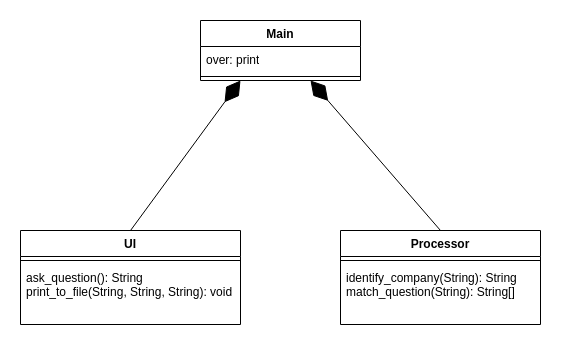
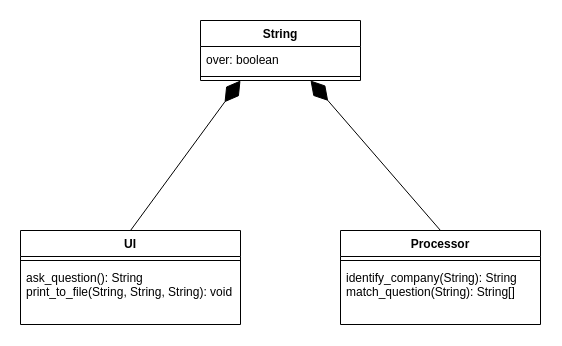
(281, 35) -> (281, 35)
(239, 61) -> (246, 61)
